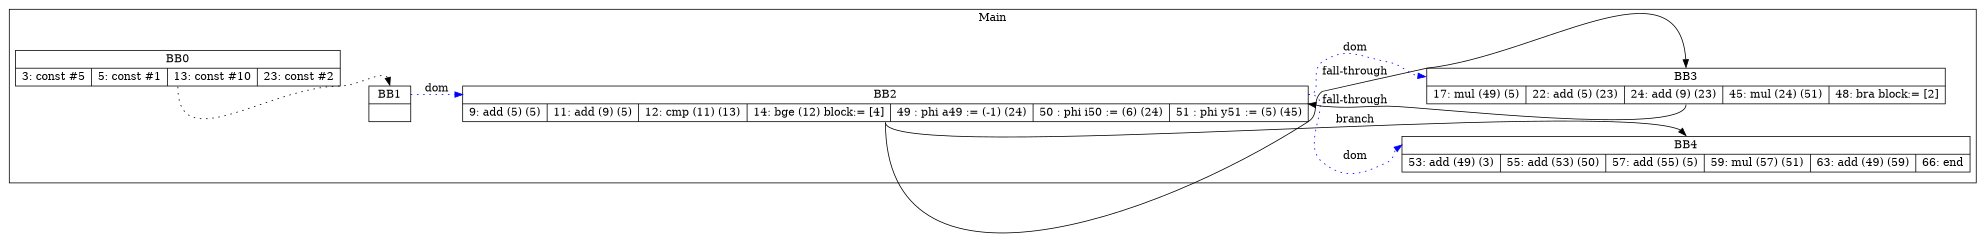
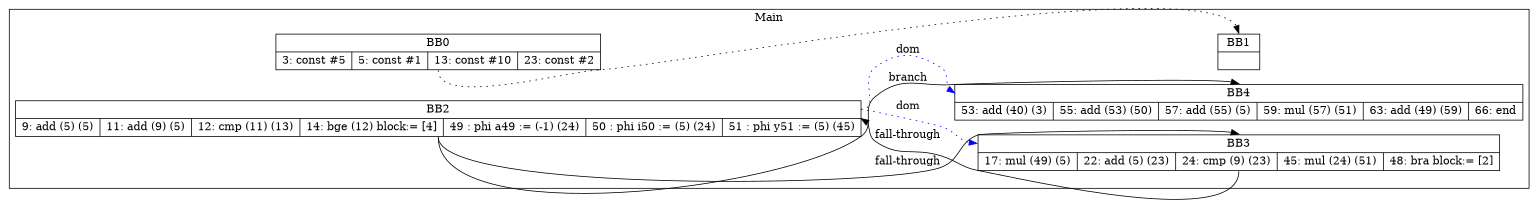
(433, 95) -> none
(1674, 95) -> (1226, 161)
(1101, 112) -> (654, 127)
(1451, 163) -> (1004, 111)
